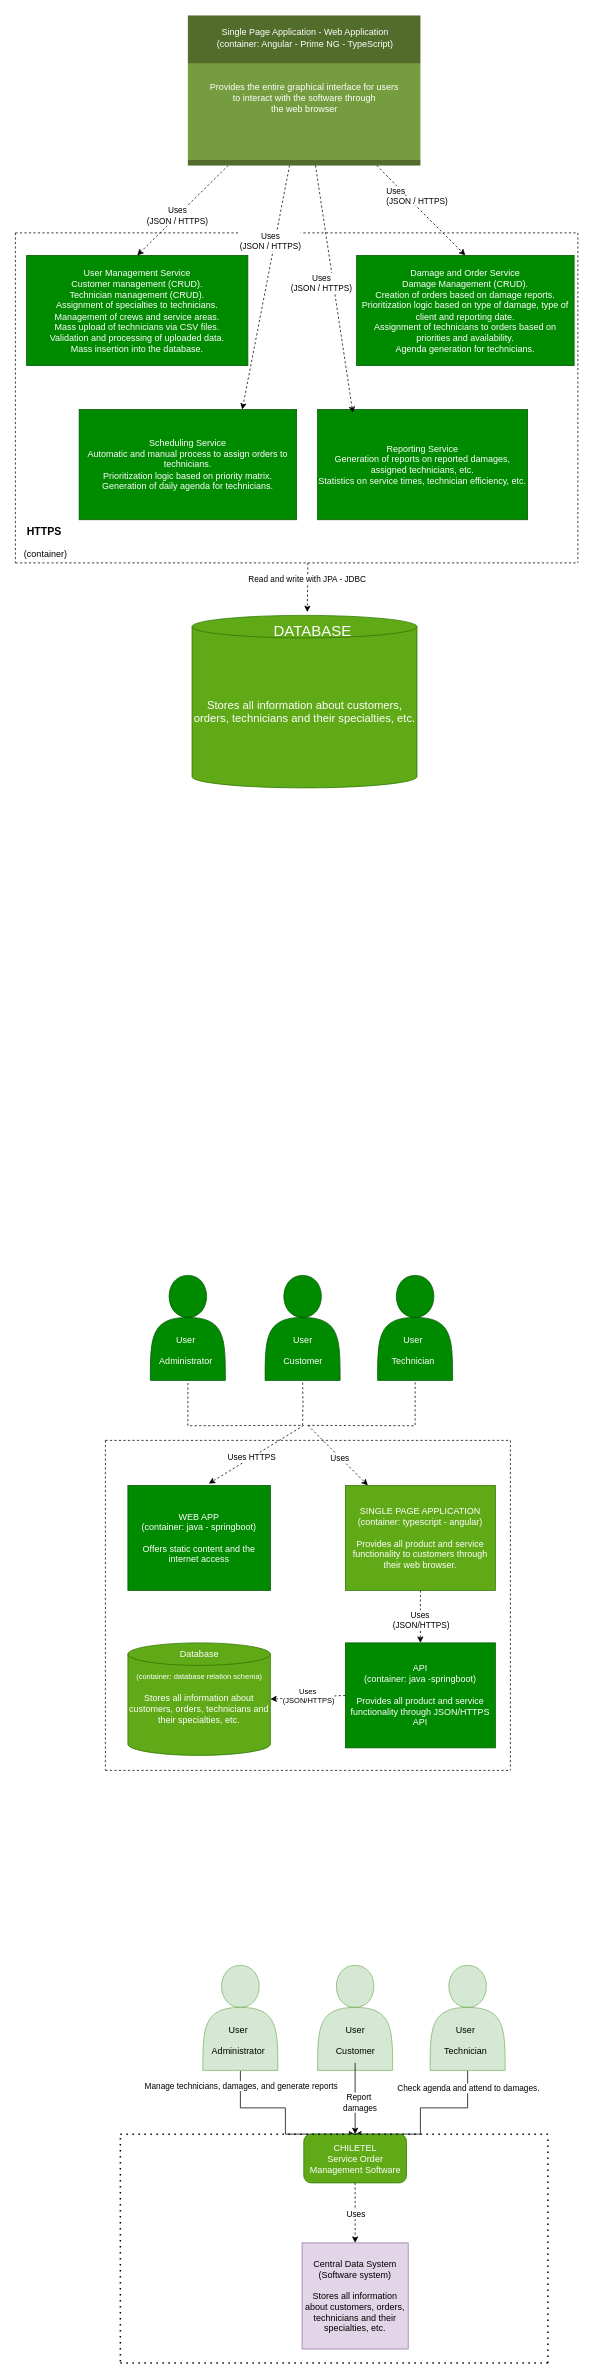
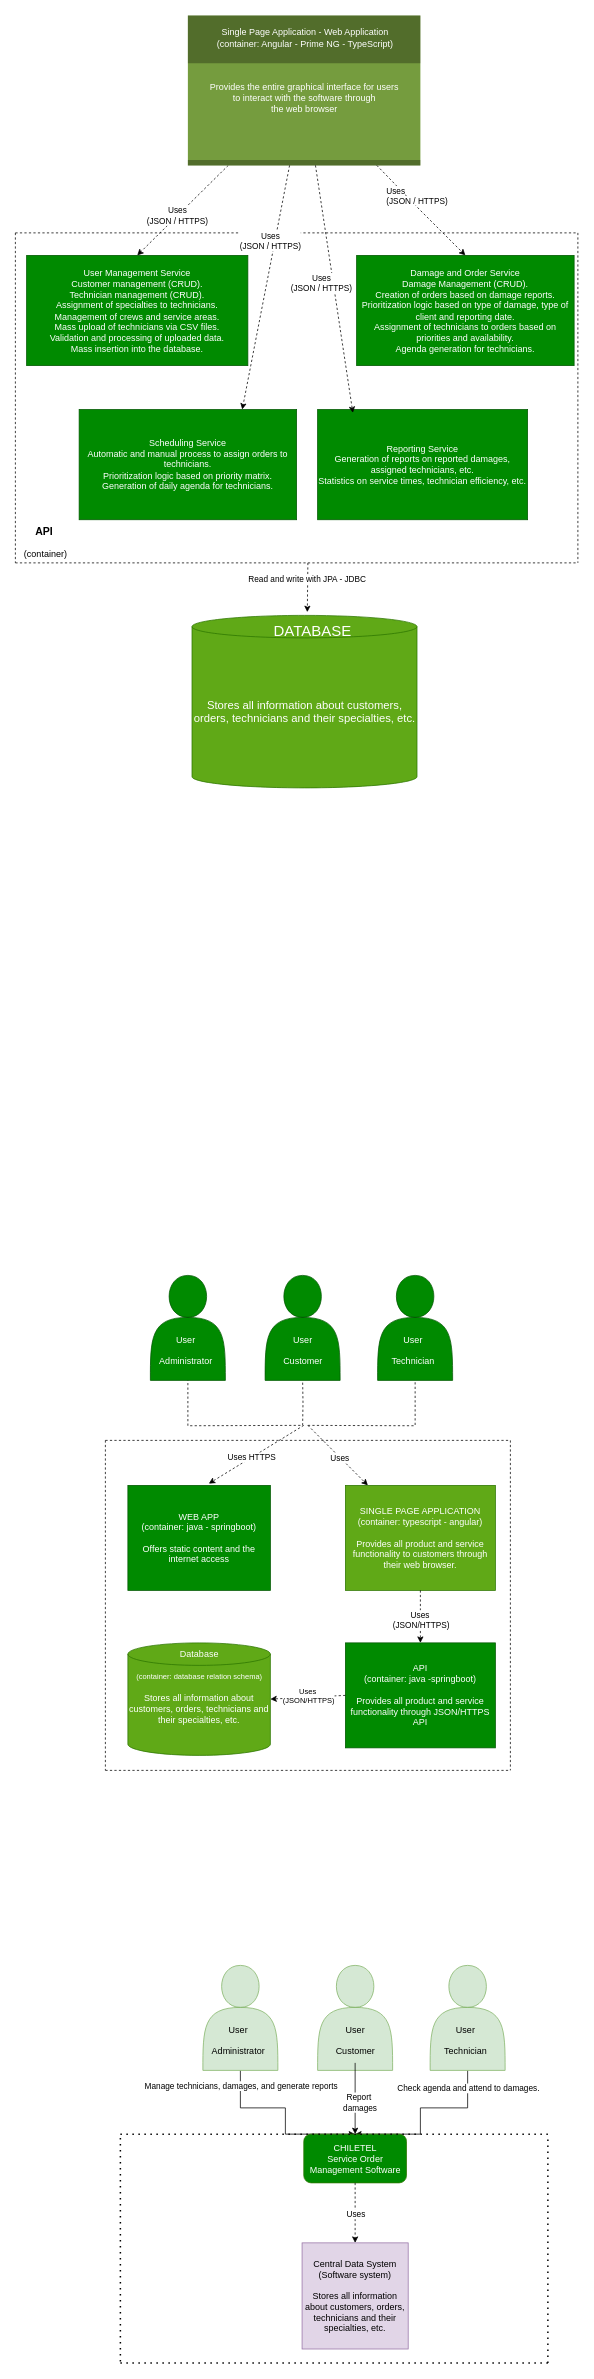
(46, 537) -> (46, 537)
(355, 2159) -> (355, 2159)
